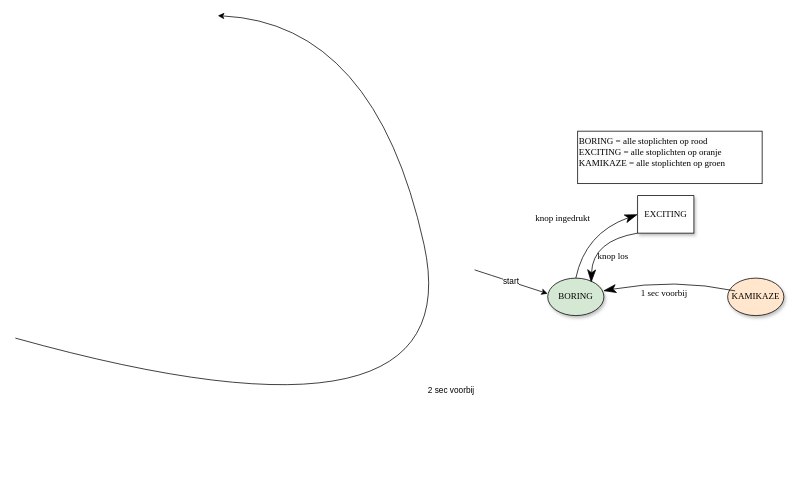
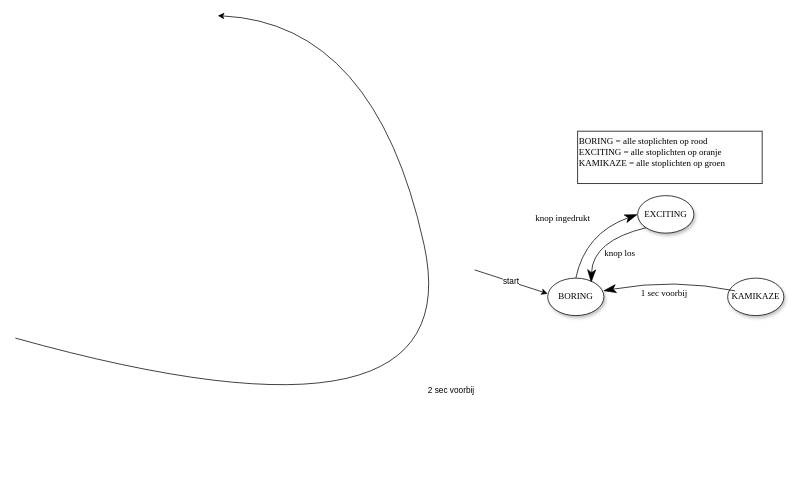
(666, 214) -> (666, 214)
(576, 297) -> (576, 297)
(756, 297) -> (756, 297)
